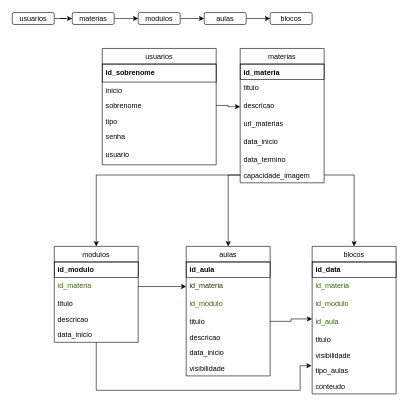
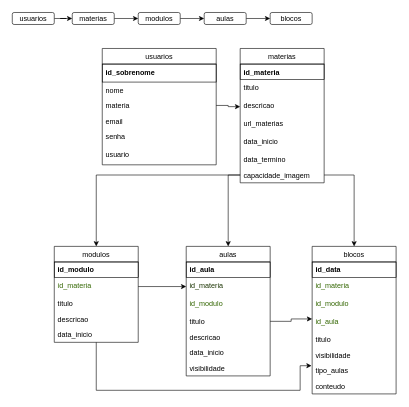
(115, 90) -> (114, 90)
(124, 106) -> (119, 106)
(113, 121) -> (114, 121)
